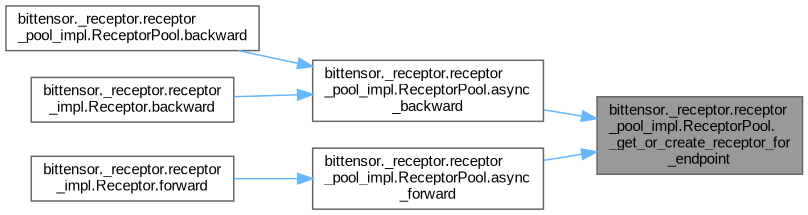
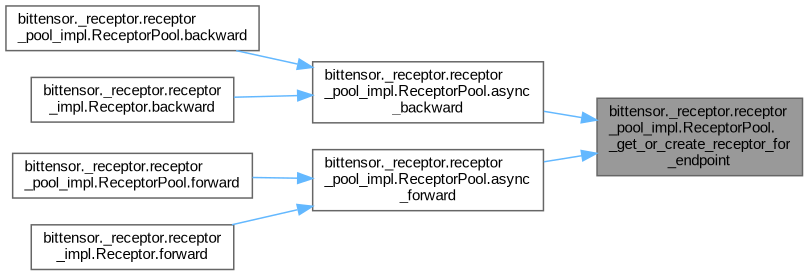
none -> (133, 176)
